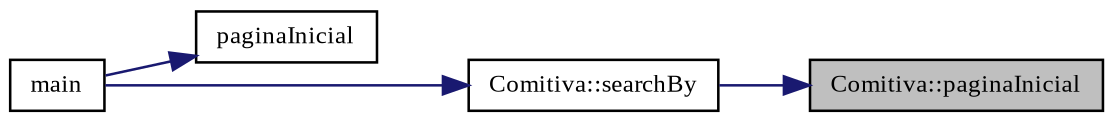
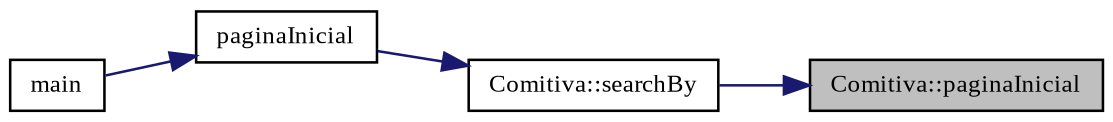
(274, 85) -> (410, 56)
